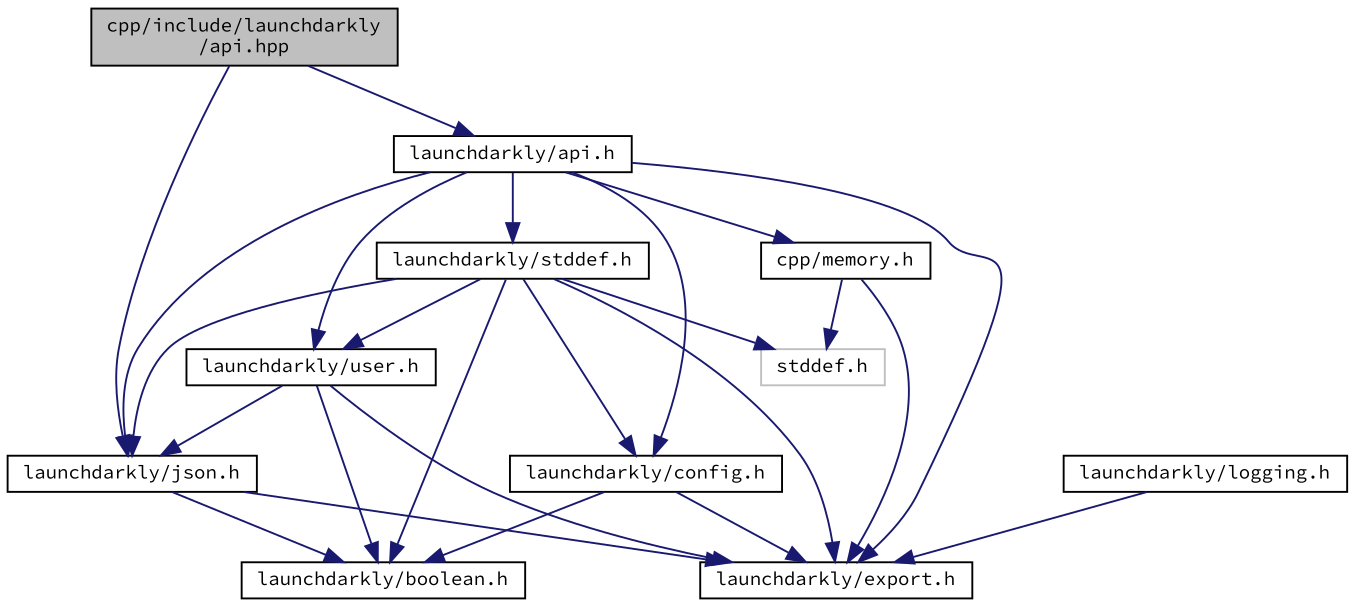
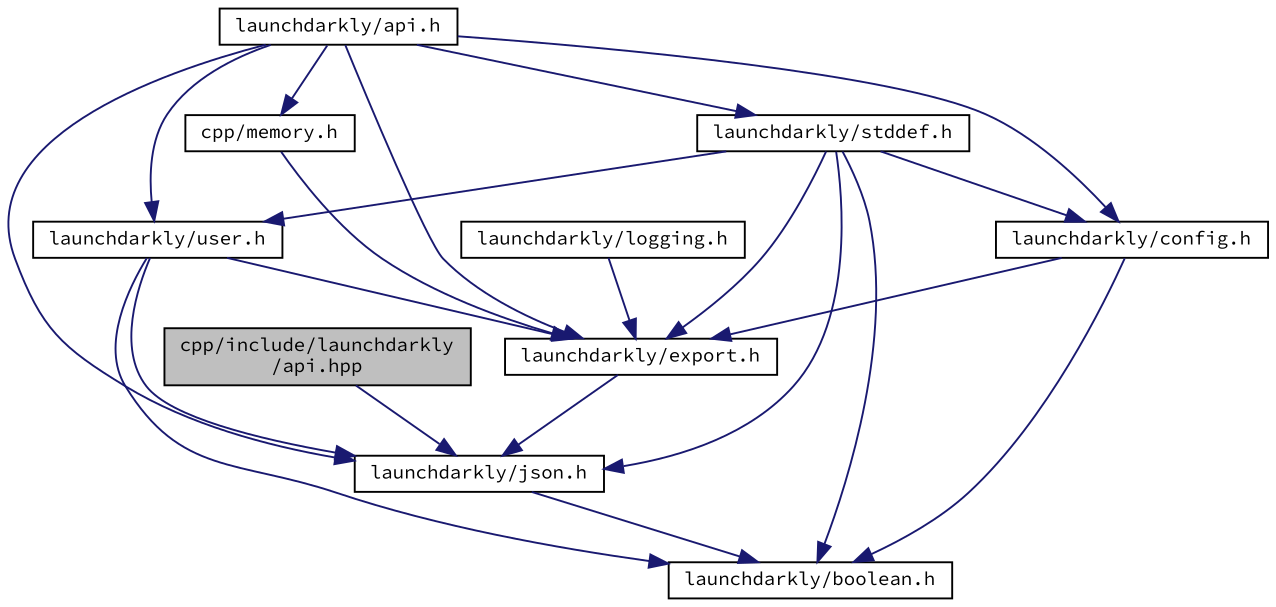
(382, 97) -> none
(823, 367) -> none
(475, 526) -> (568, 410)
